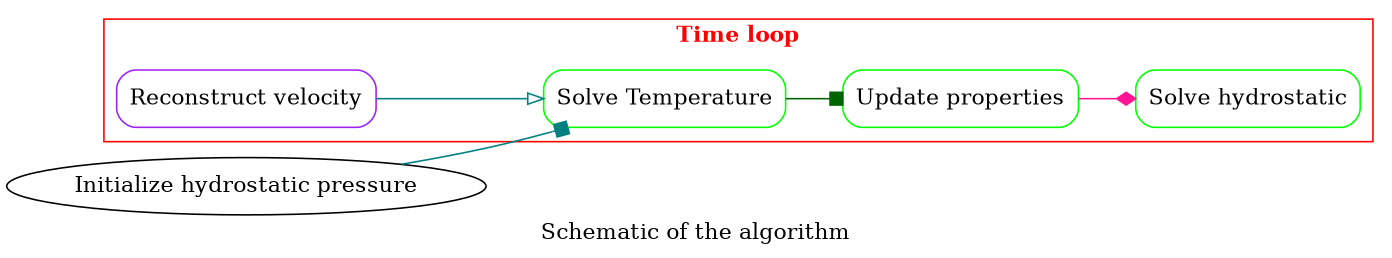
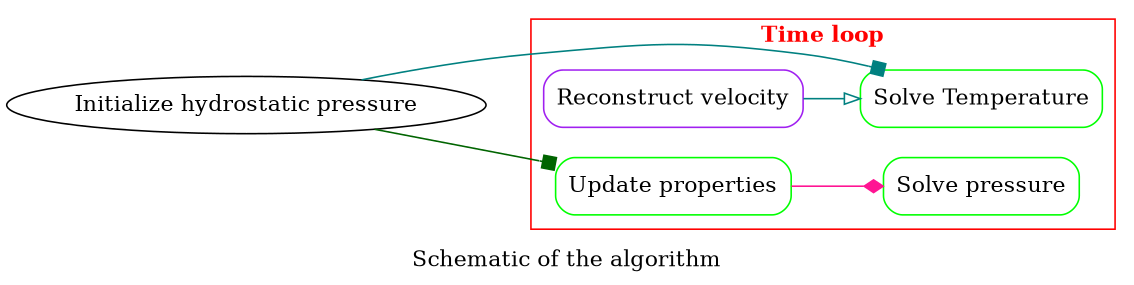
(806, 99) -> (457, 145)
(1248, 99) -> (981, 186)
